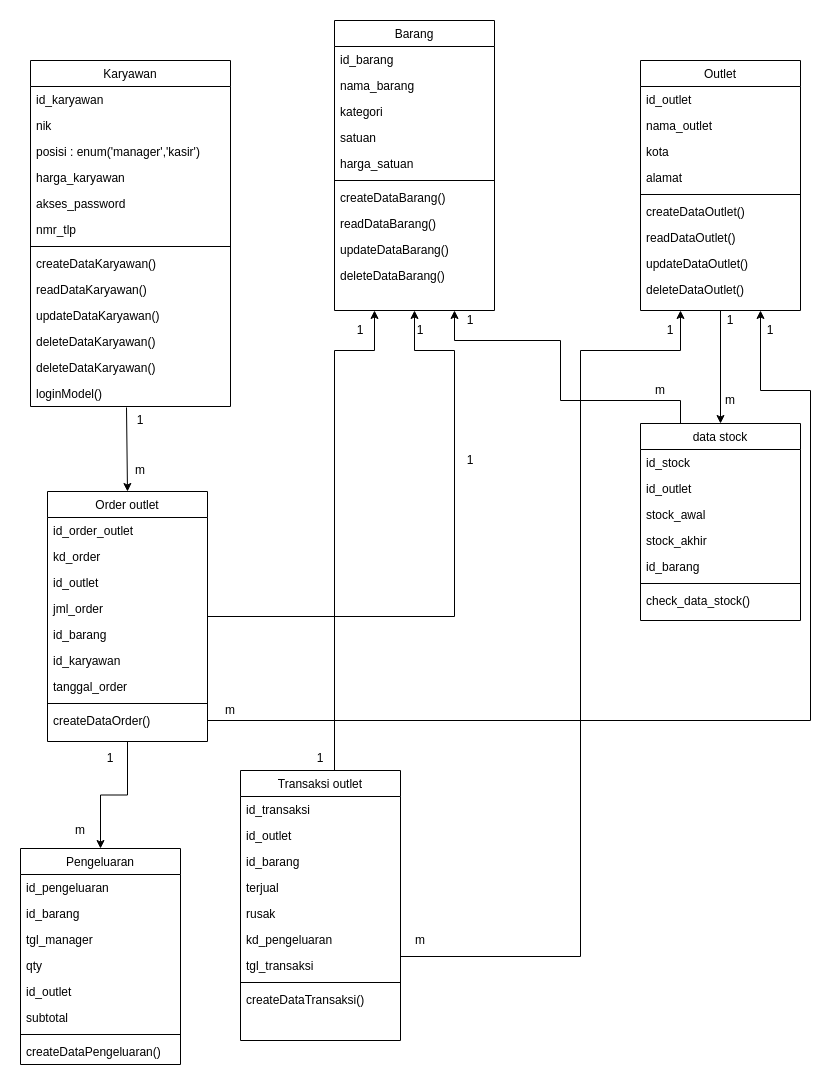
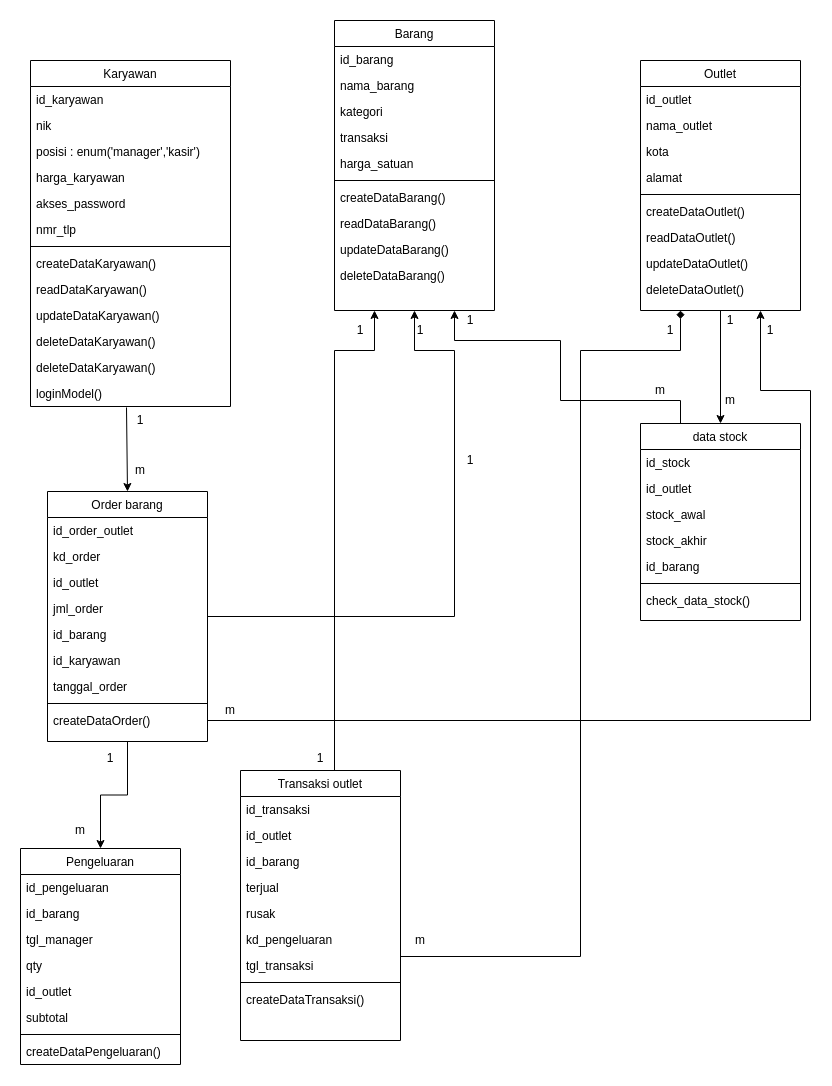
(360, 138) -> (369, 138)
(681, 318) -> (681, 319)
(127, 505) -> (127, 505)
